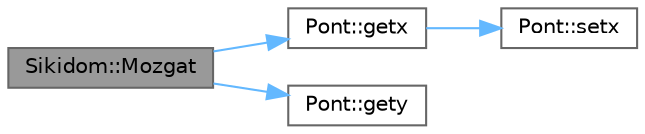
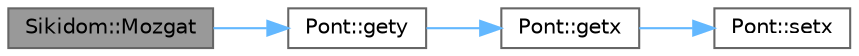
(240, 47) -> (453, 28)
